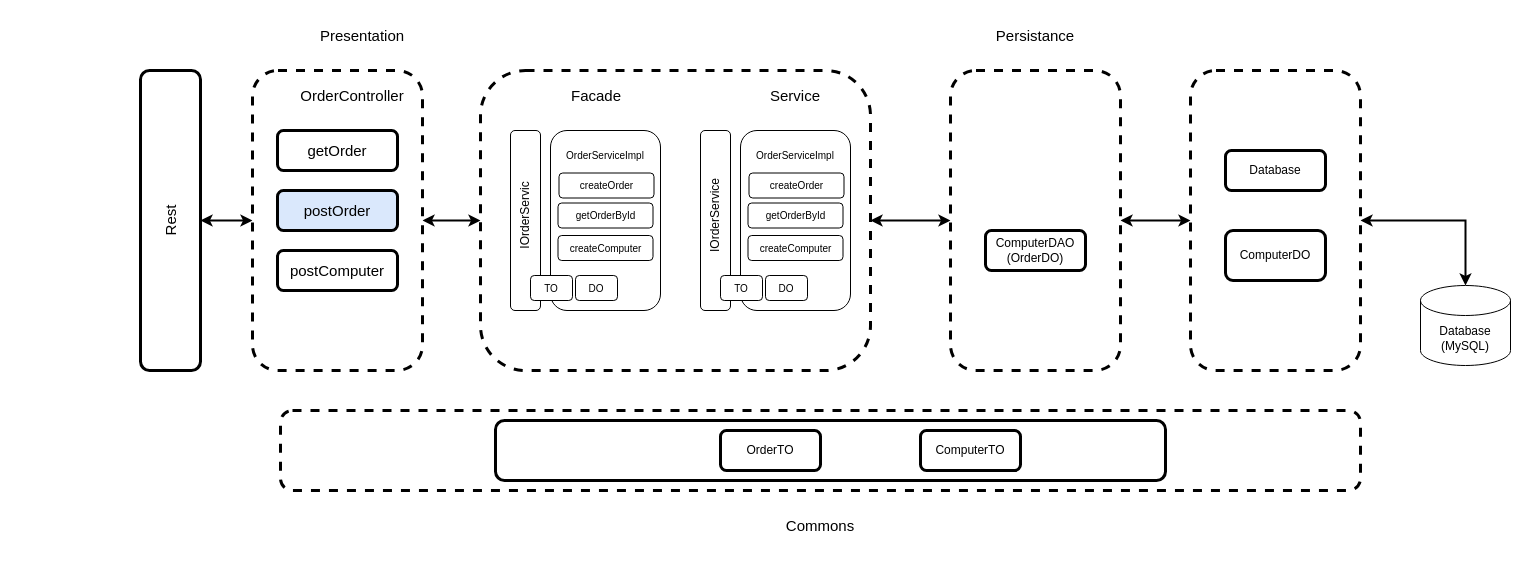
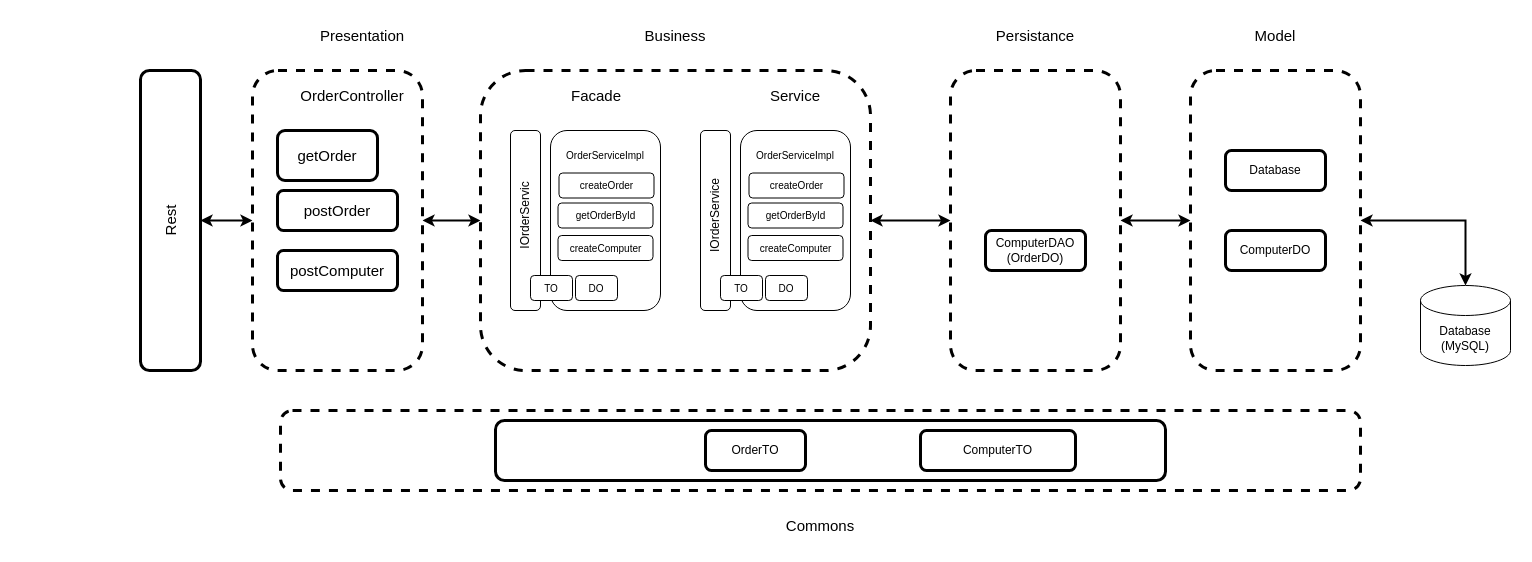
none -> (676, 36)
none -> (1276, 36)
(338, 151) -> (328, 156)
(338, 211) -> (338, 211)
(1276, 256) -> (1276, 251)
(771, 451) -> (756, 451)
(971, 451) -> (998, 451)
